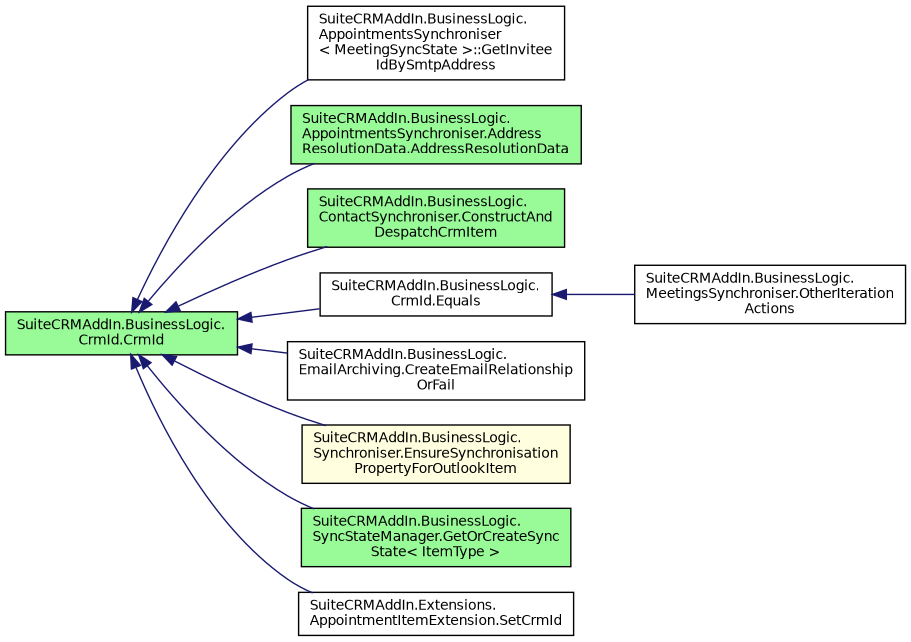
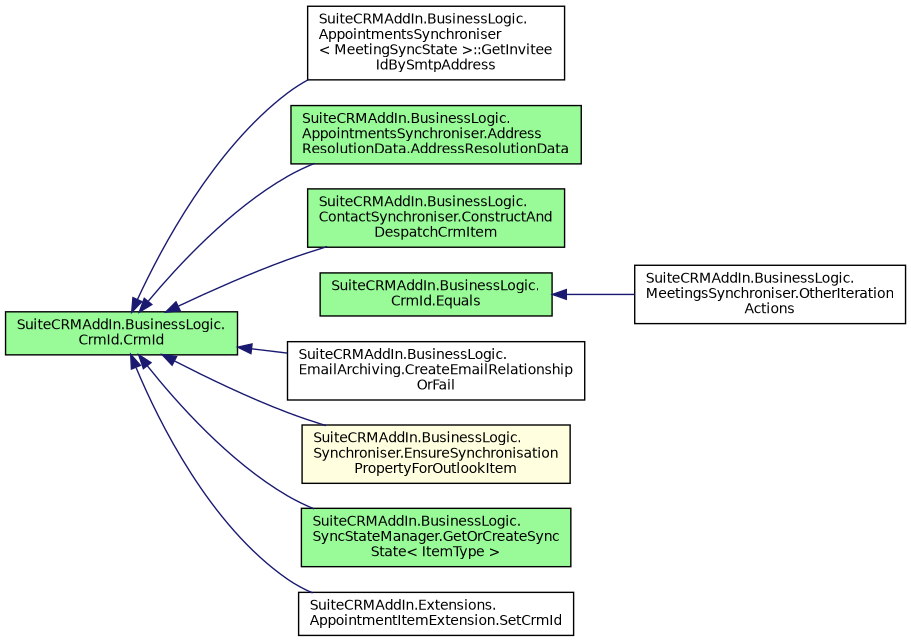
(436, 294) -> (436, 294)
(286, 313) -> none
